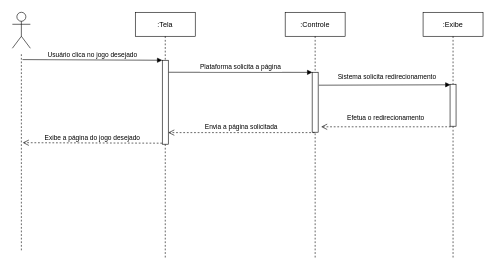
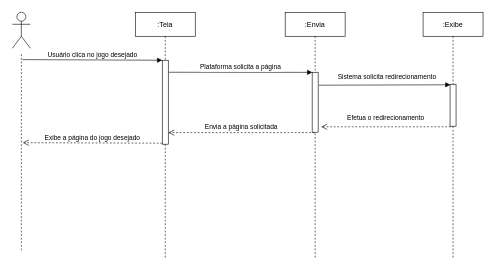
(315, 25) -> (315, 25)
